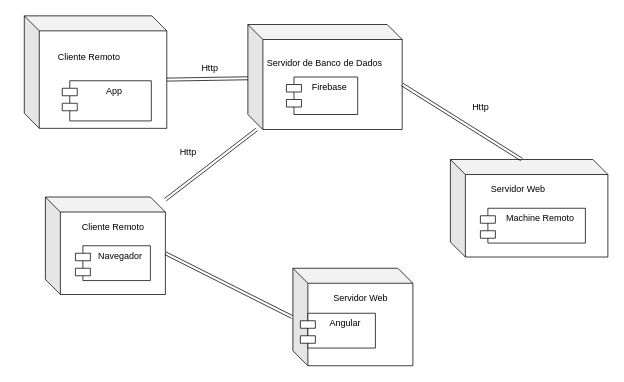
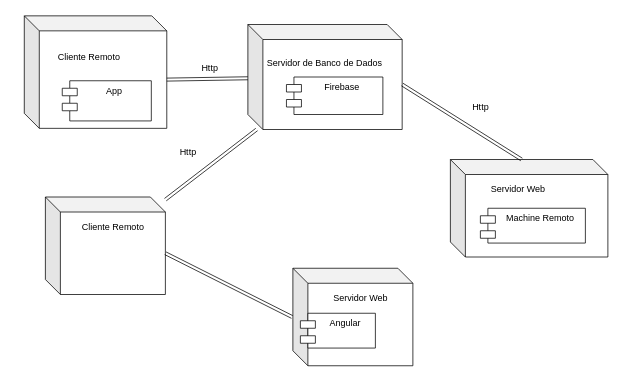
(322, 96) -> (335, 96)
(113, 263) -> none
